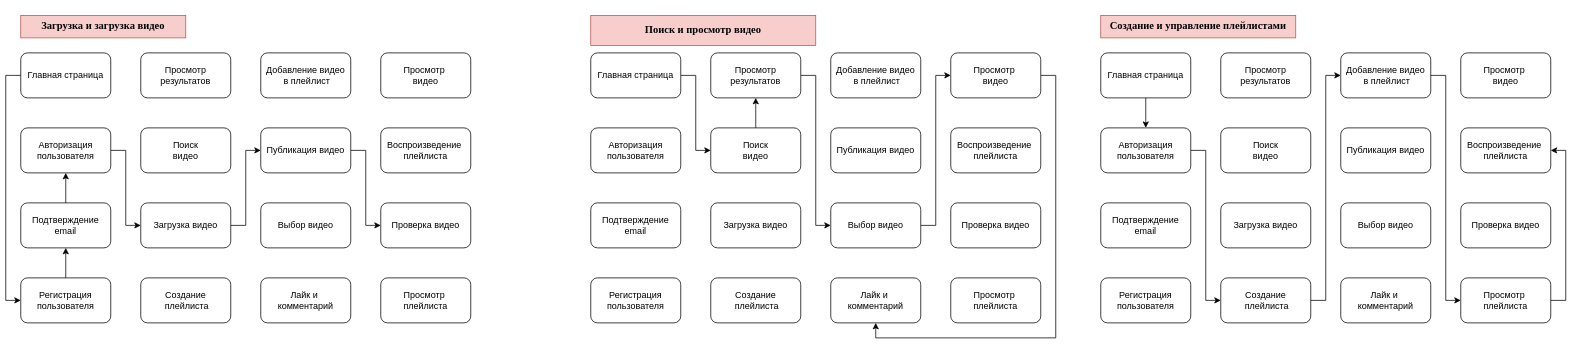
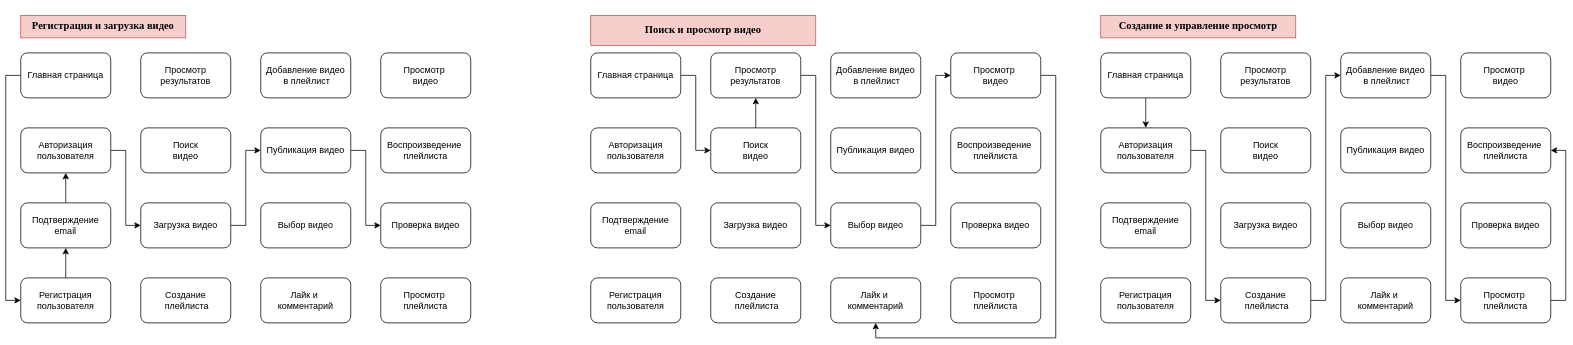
(103, 27) -> (103, 27)
(1198, 27) -> (1198, 27)
